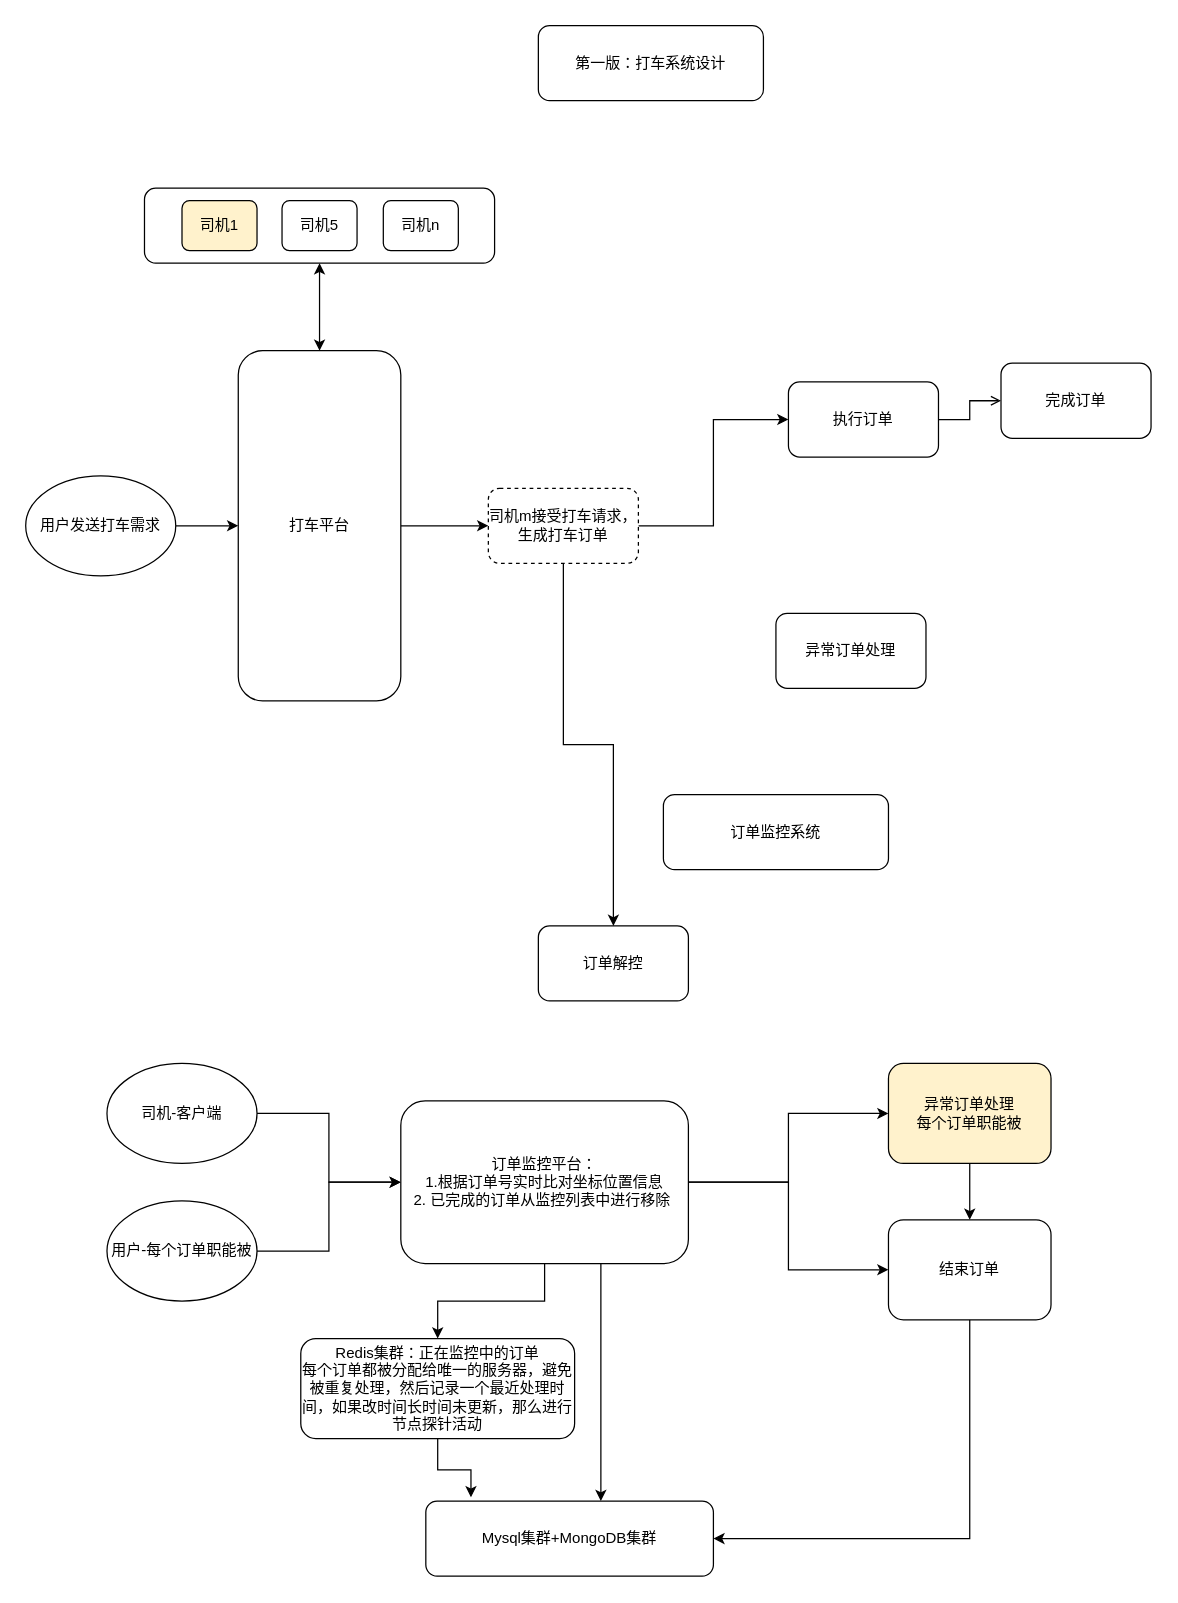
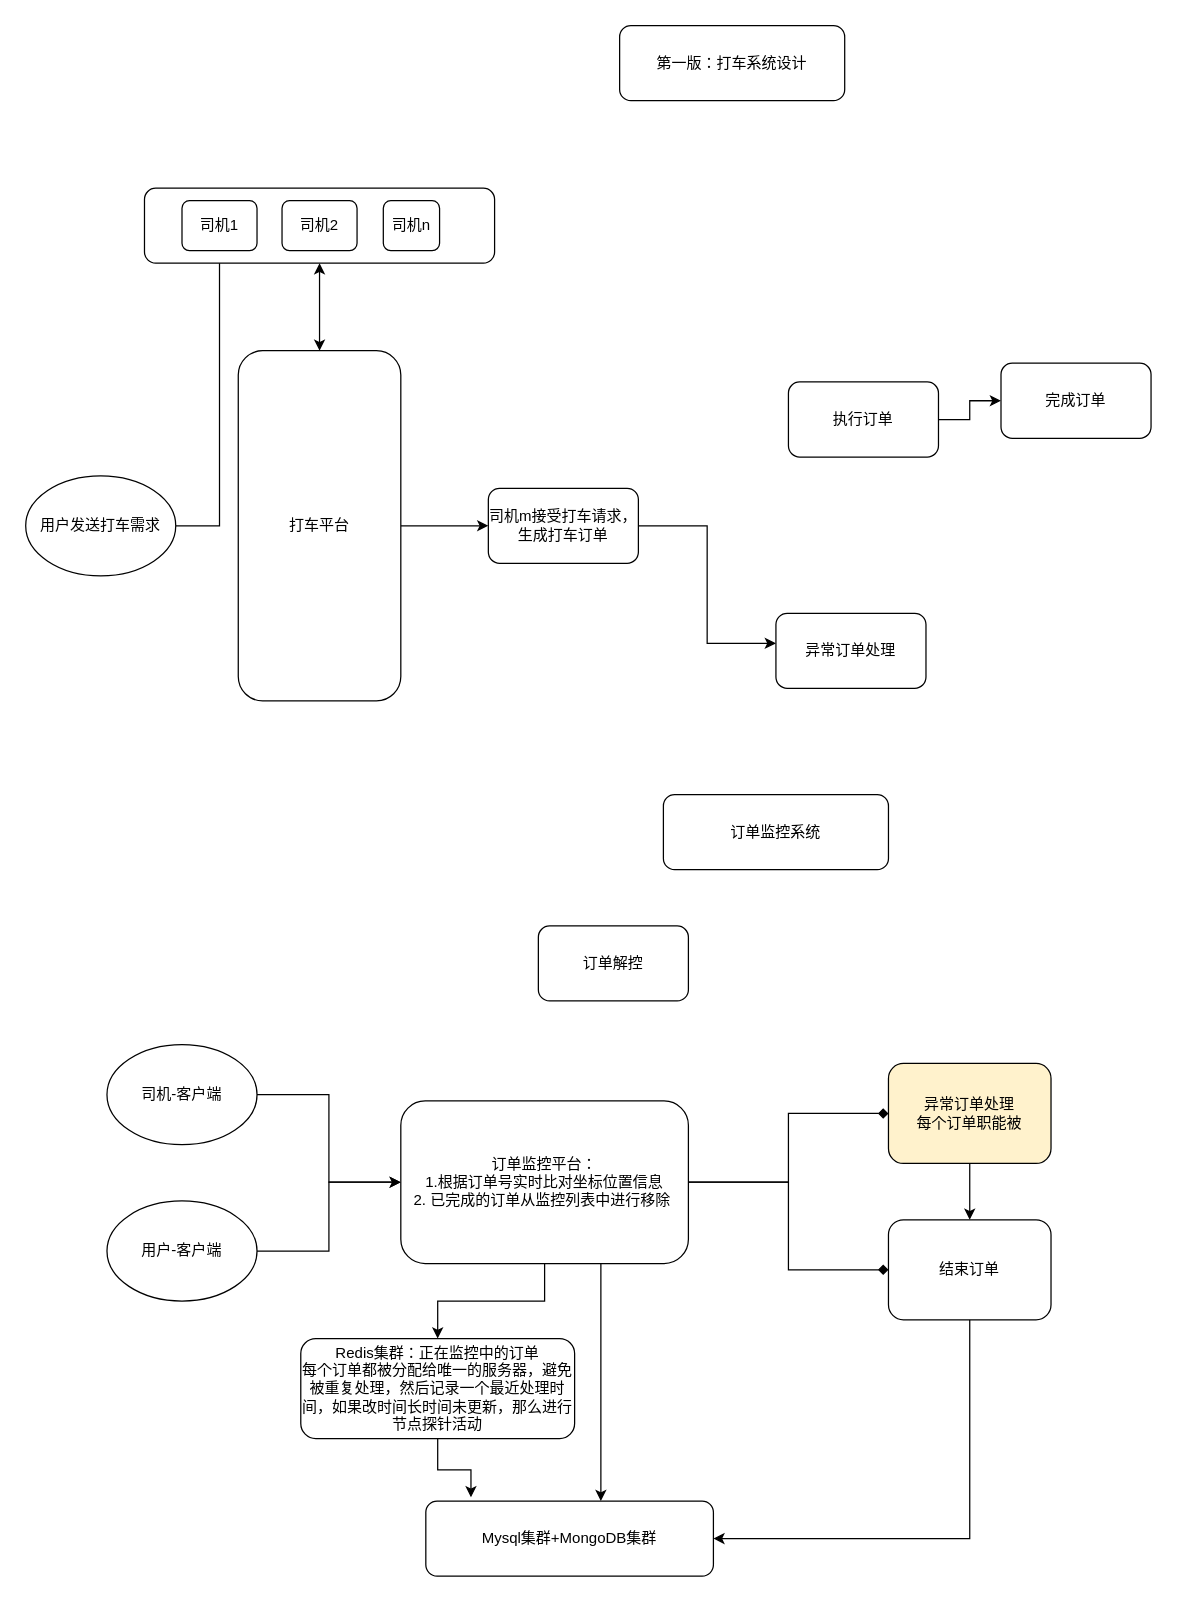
(651, 63) -> (732, 63)
(219, 226) -> (219, 226)
(319, 226) -> (319, 226)
(421, 226) -> (411, 226)
(993, 401) -> (991, 401)
(713, 441) -> none
(223, 526) -> (219, 395)
(563, 526) -> (563, 526)
(584, 744) -> (707, 615)
(182, 1113) -> (182, 1094)
(878, 1113) -> (877, 1113)
(182, 1251) -> (182, 1251)
(878, 1269) -> (877, 1269)
